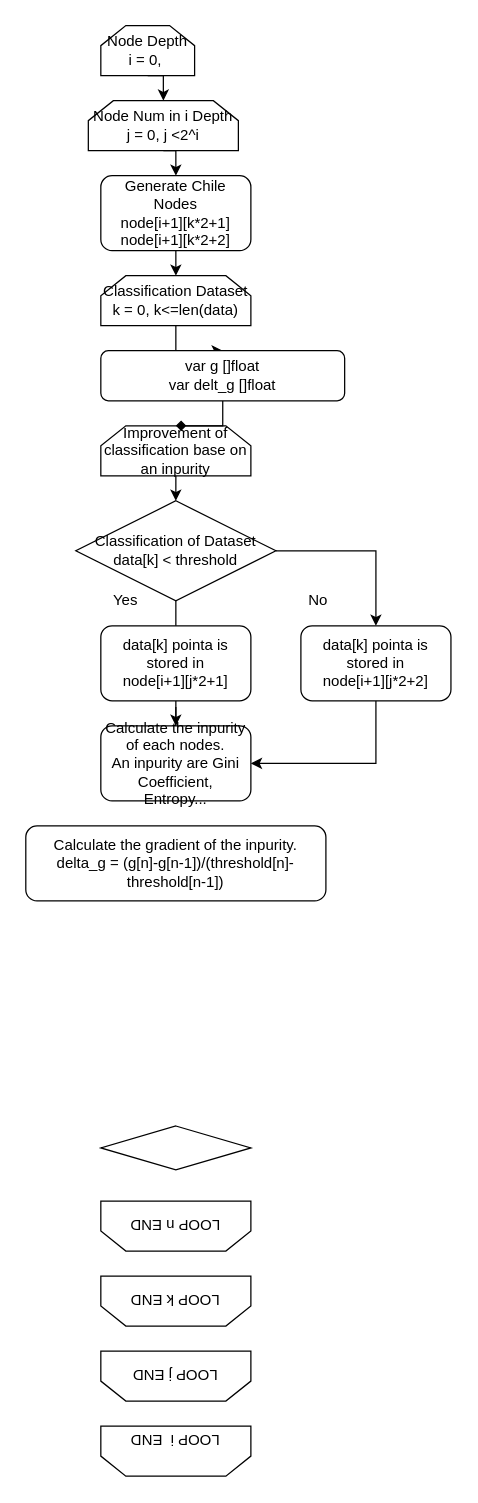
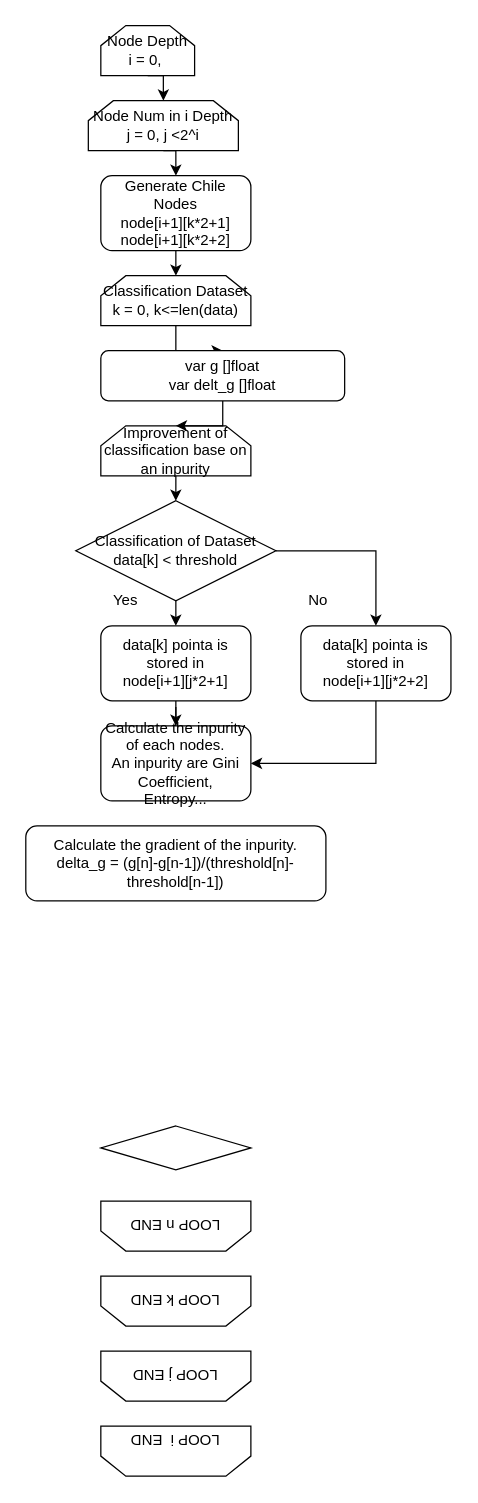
(186, 426) -> (186, 426)
(176, 619) -> (176, 616)
